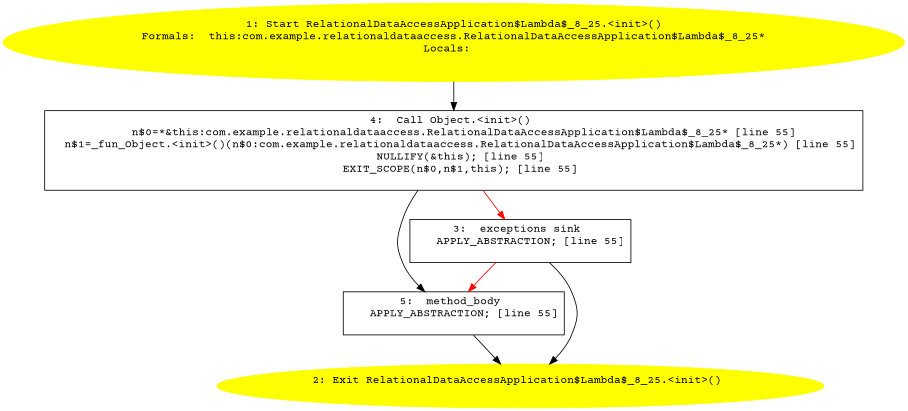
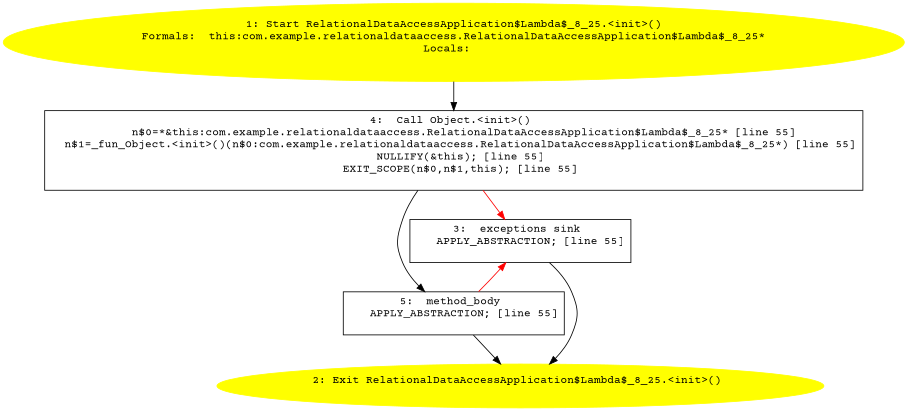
(485, 274) -> (490, 280)
